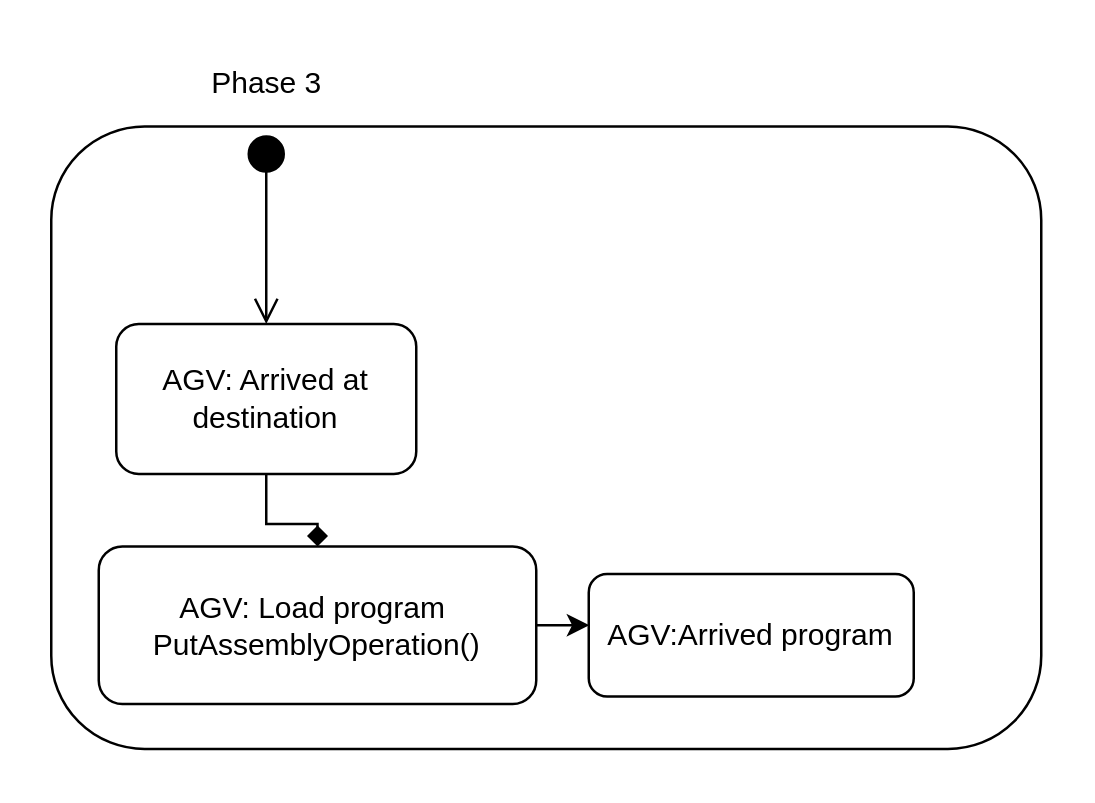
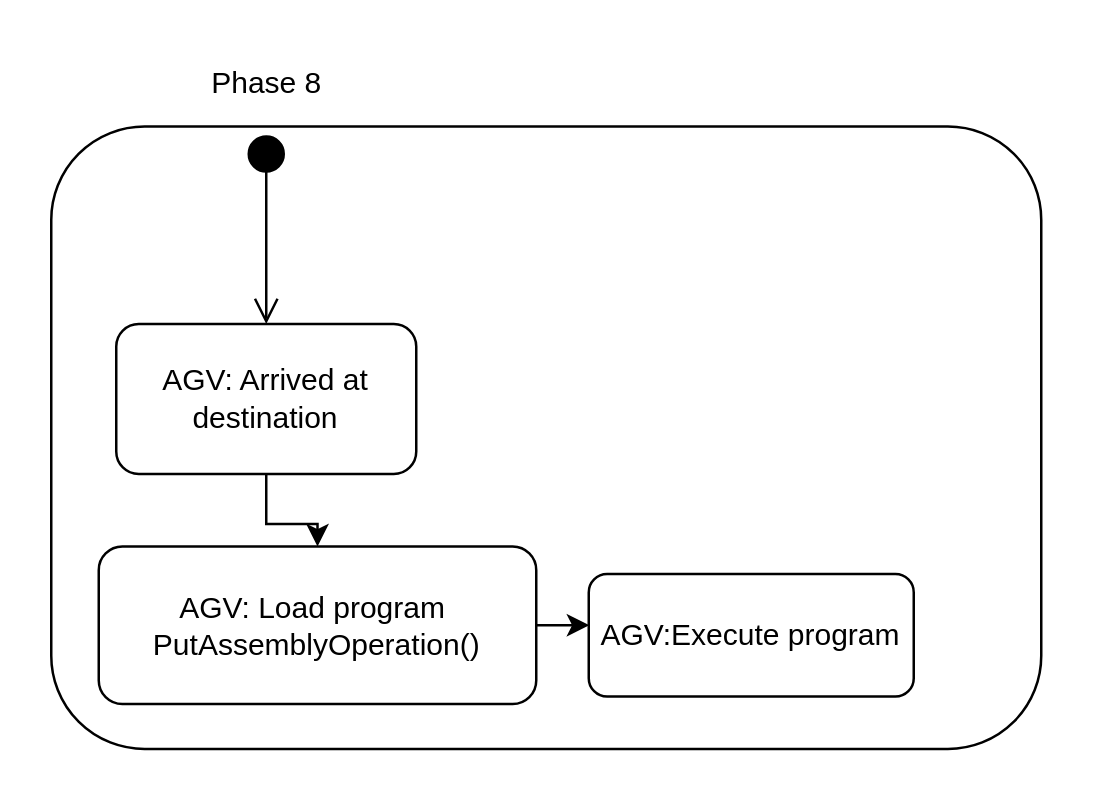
(268, 84) -> (268, 84)
(312, 524) -> (313, 524)
(751, 636) -> (751, 636)
